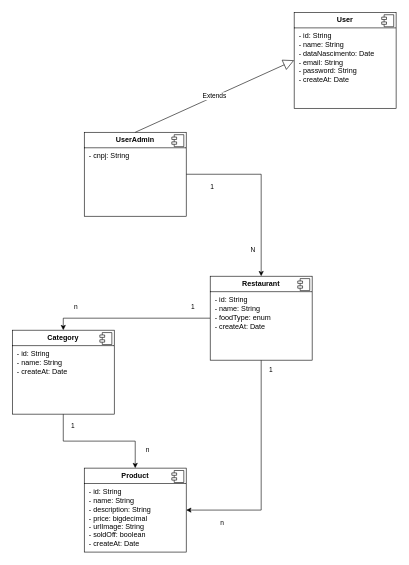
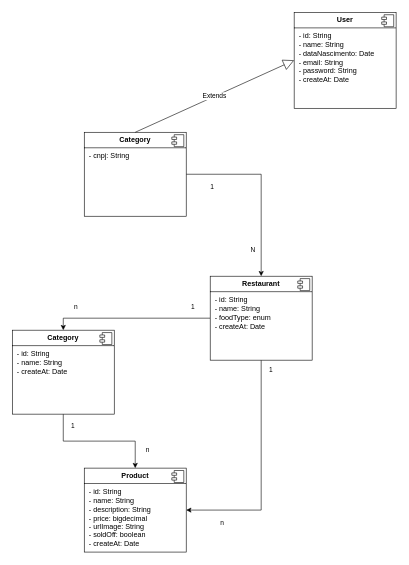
(109, 132) -> (109, 132)
